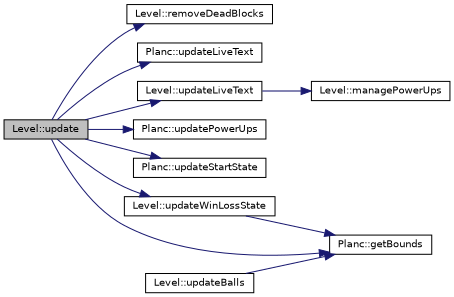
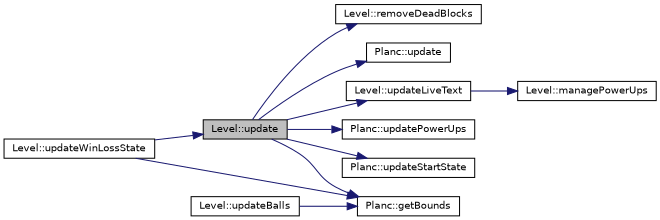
(200, 53) -> (408, 53)
(96, 170) -> (174, 138)
